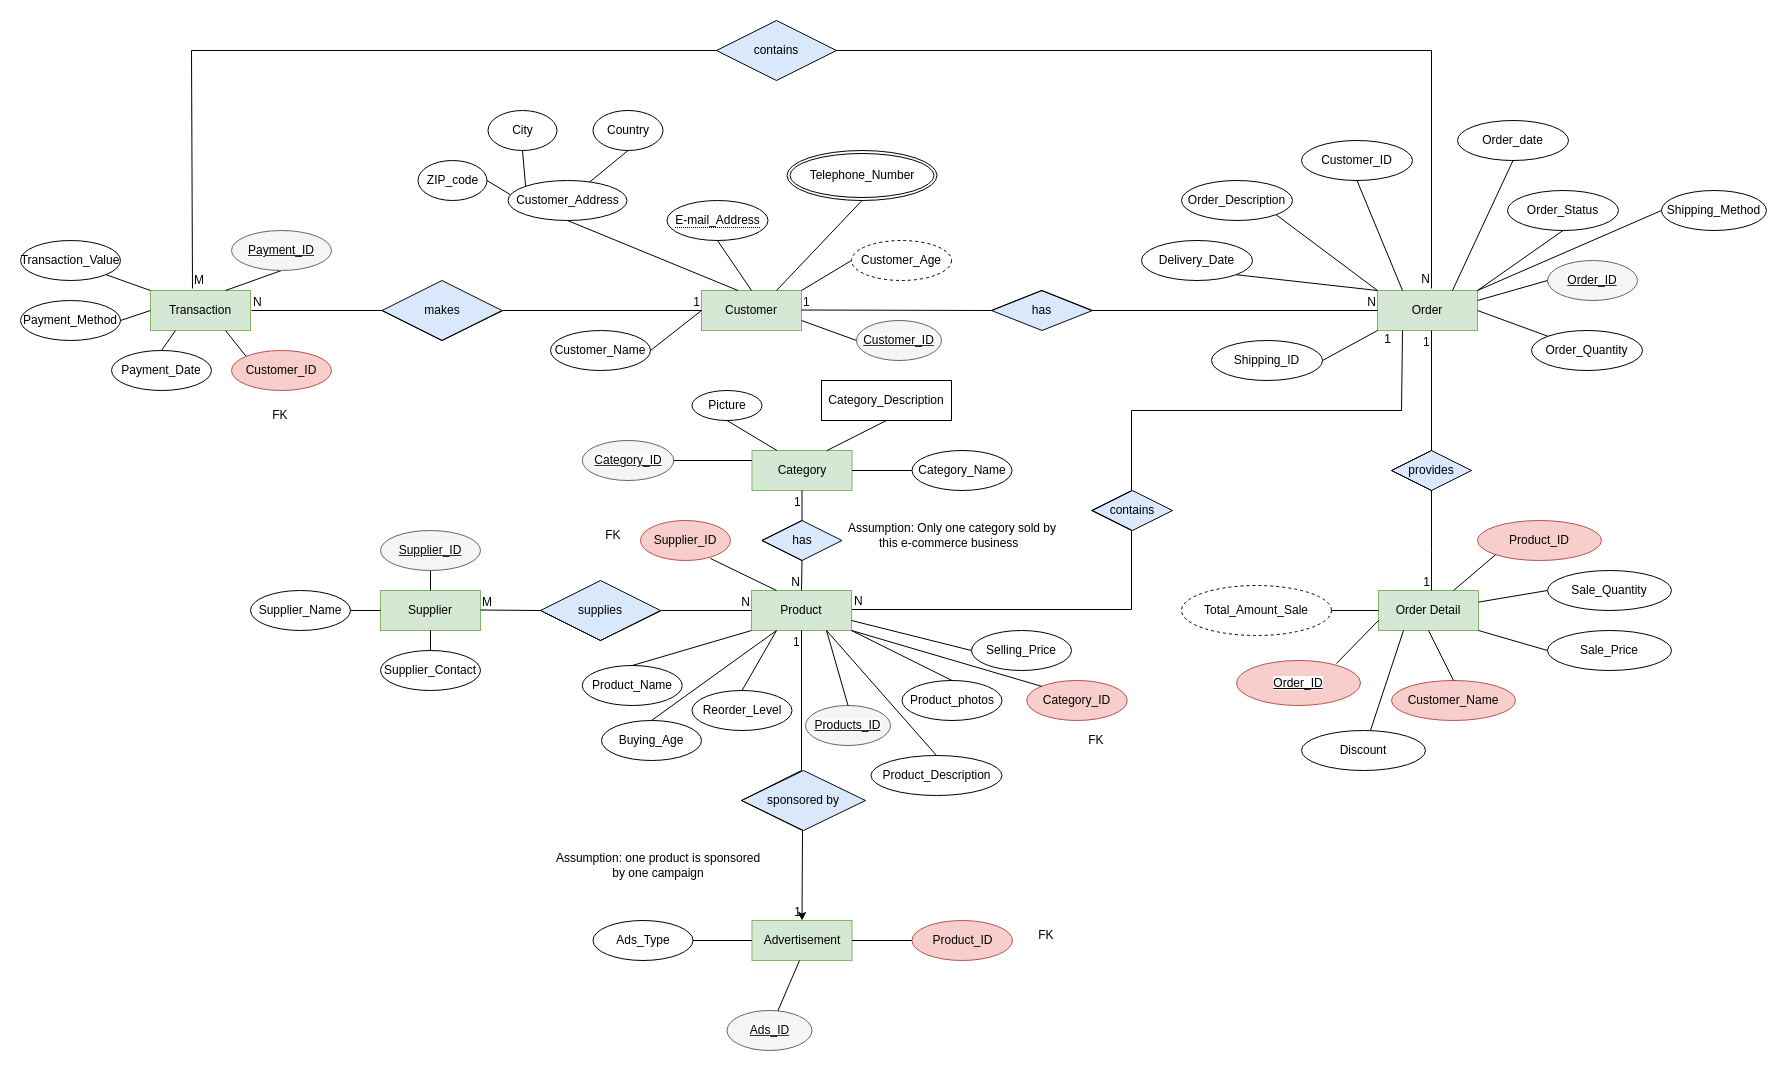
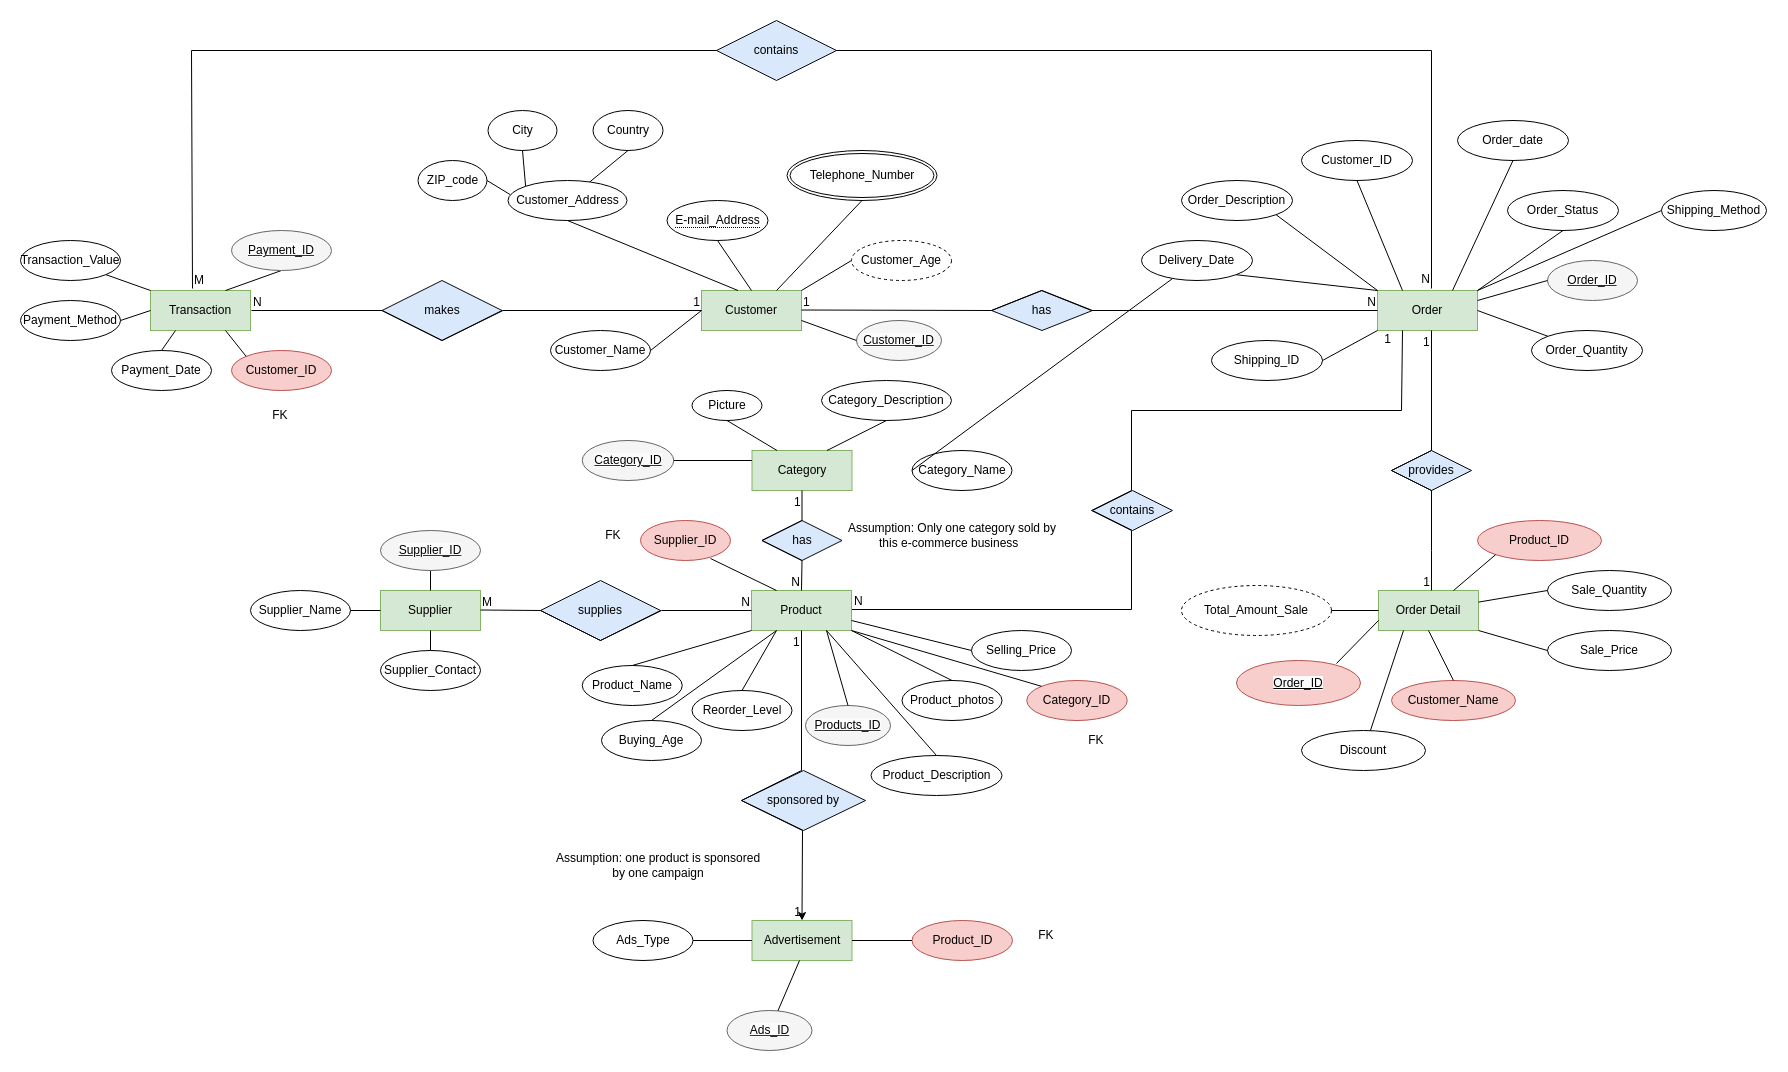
(887, 401) -> (887, 401)
(882, 471) -> (1042, 375)
